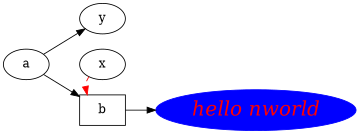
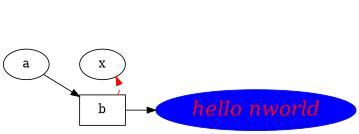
(103, 19) -> none
(87, 81) -> (119, 90)
